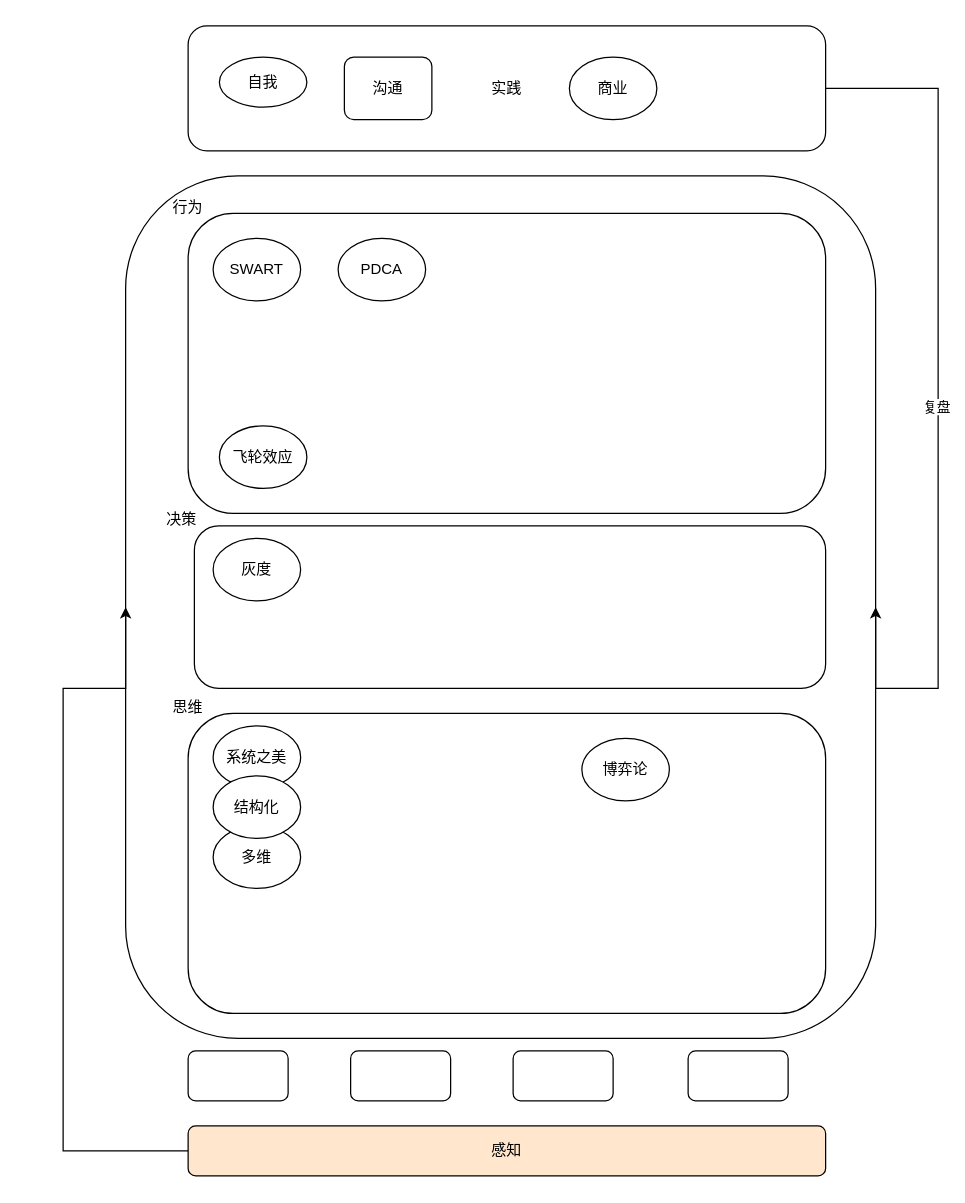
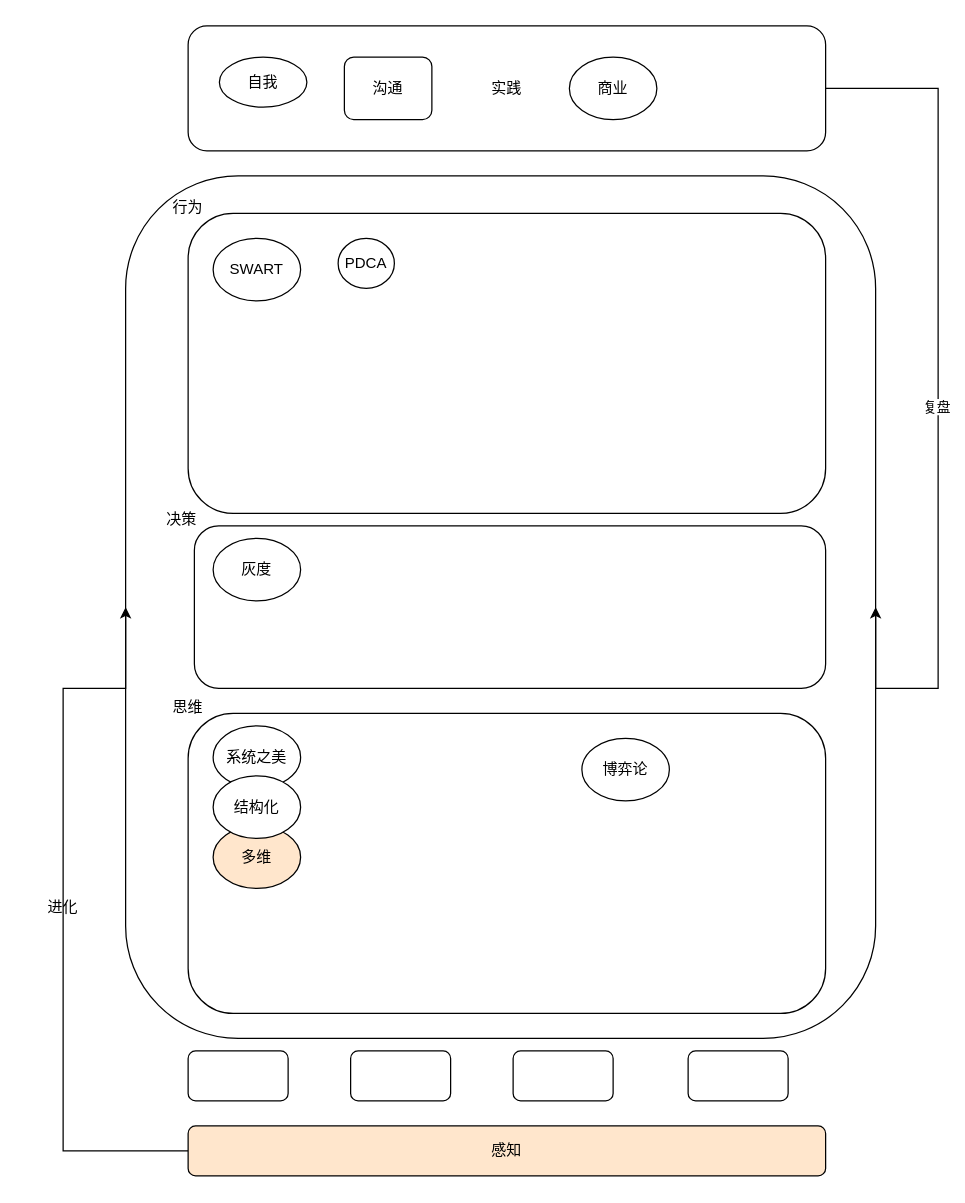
(382, 269) -> (366, 263)
(263, 457) -> none
(257, 857) -> (257, 857)
none -> (63, 907)
